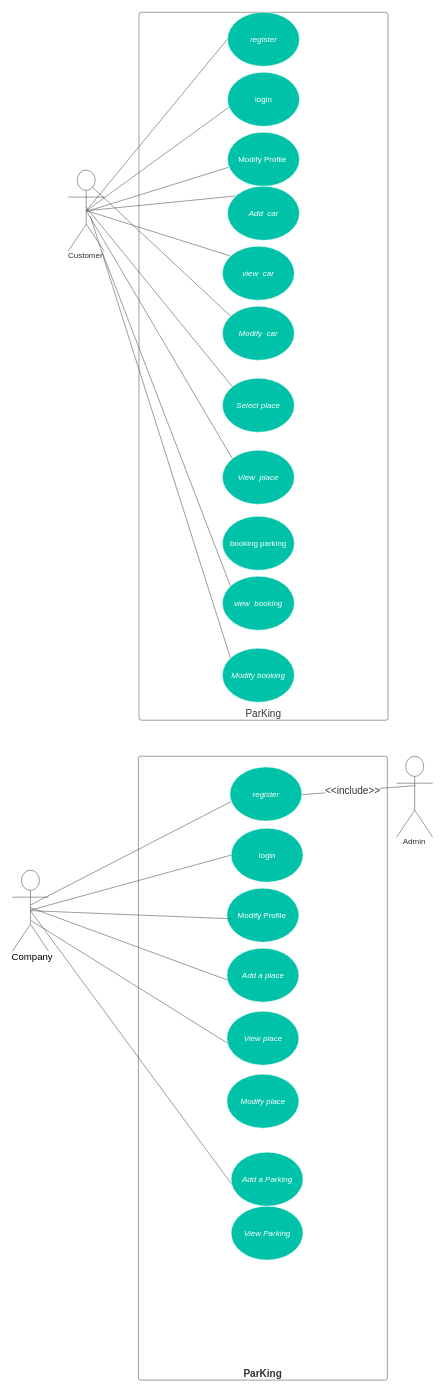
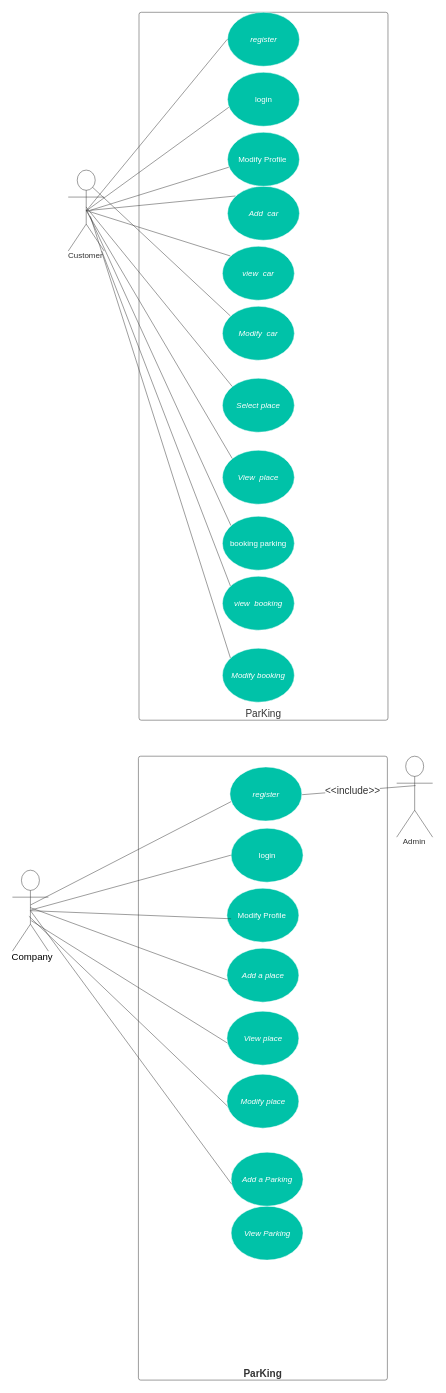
none -> (164, 379)
none -> (141, 1024)
